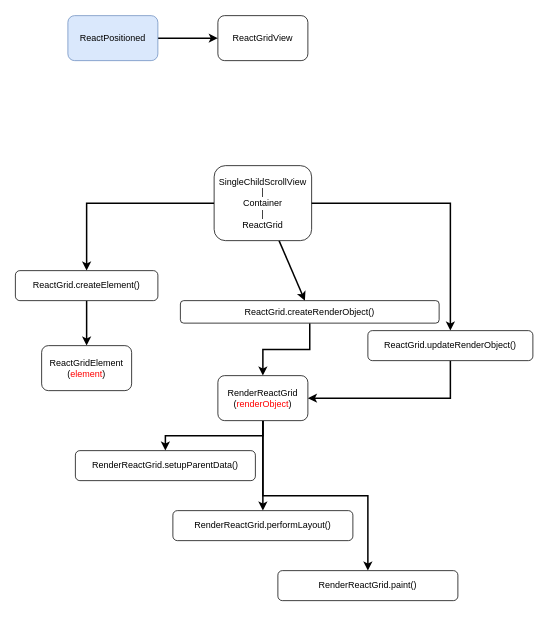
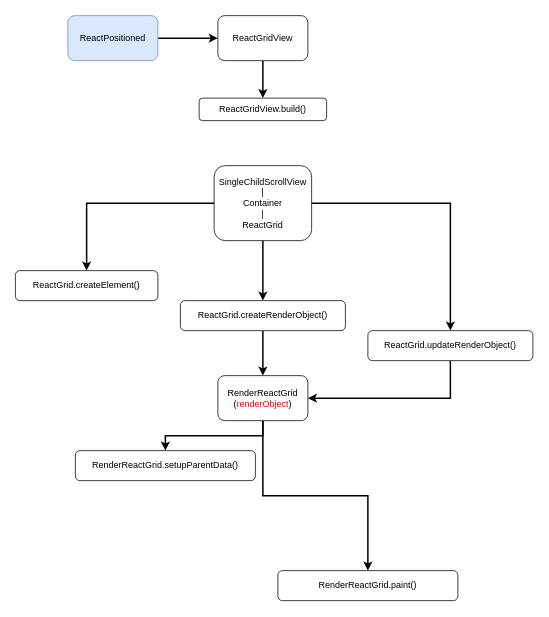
none -> (263, 76)
none -> (263, 109)
(310, 312) -> (263, 315)
(87, 320) -> none
(87, 368) -> none
(263, 500) -> none
(263, 525) -> none
